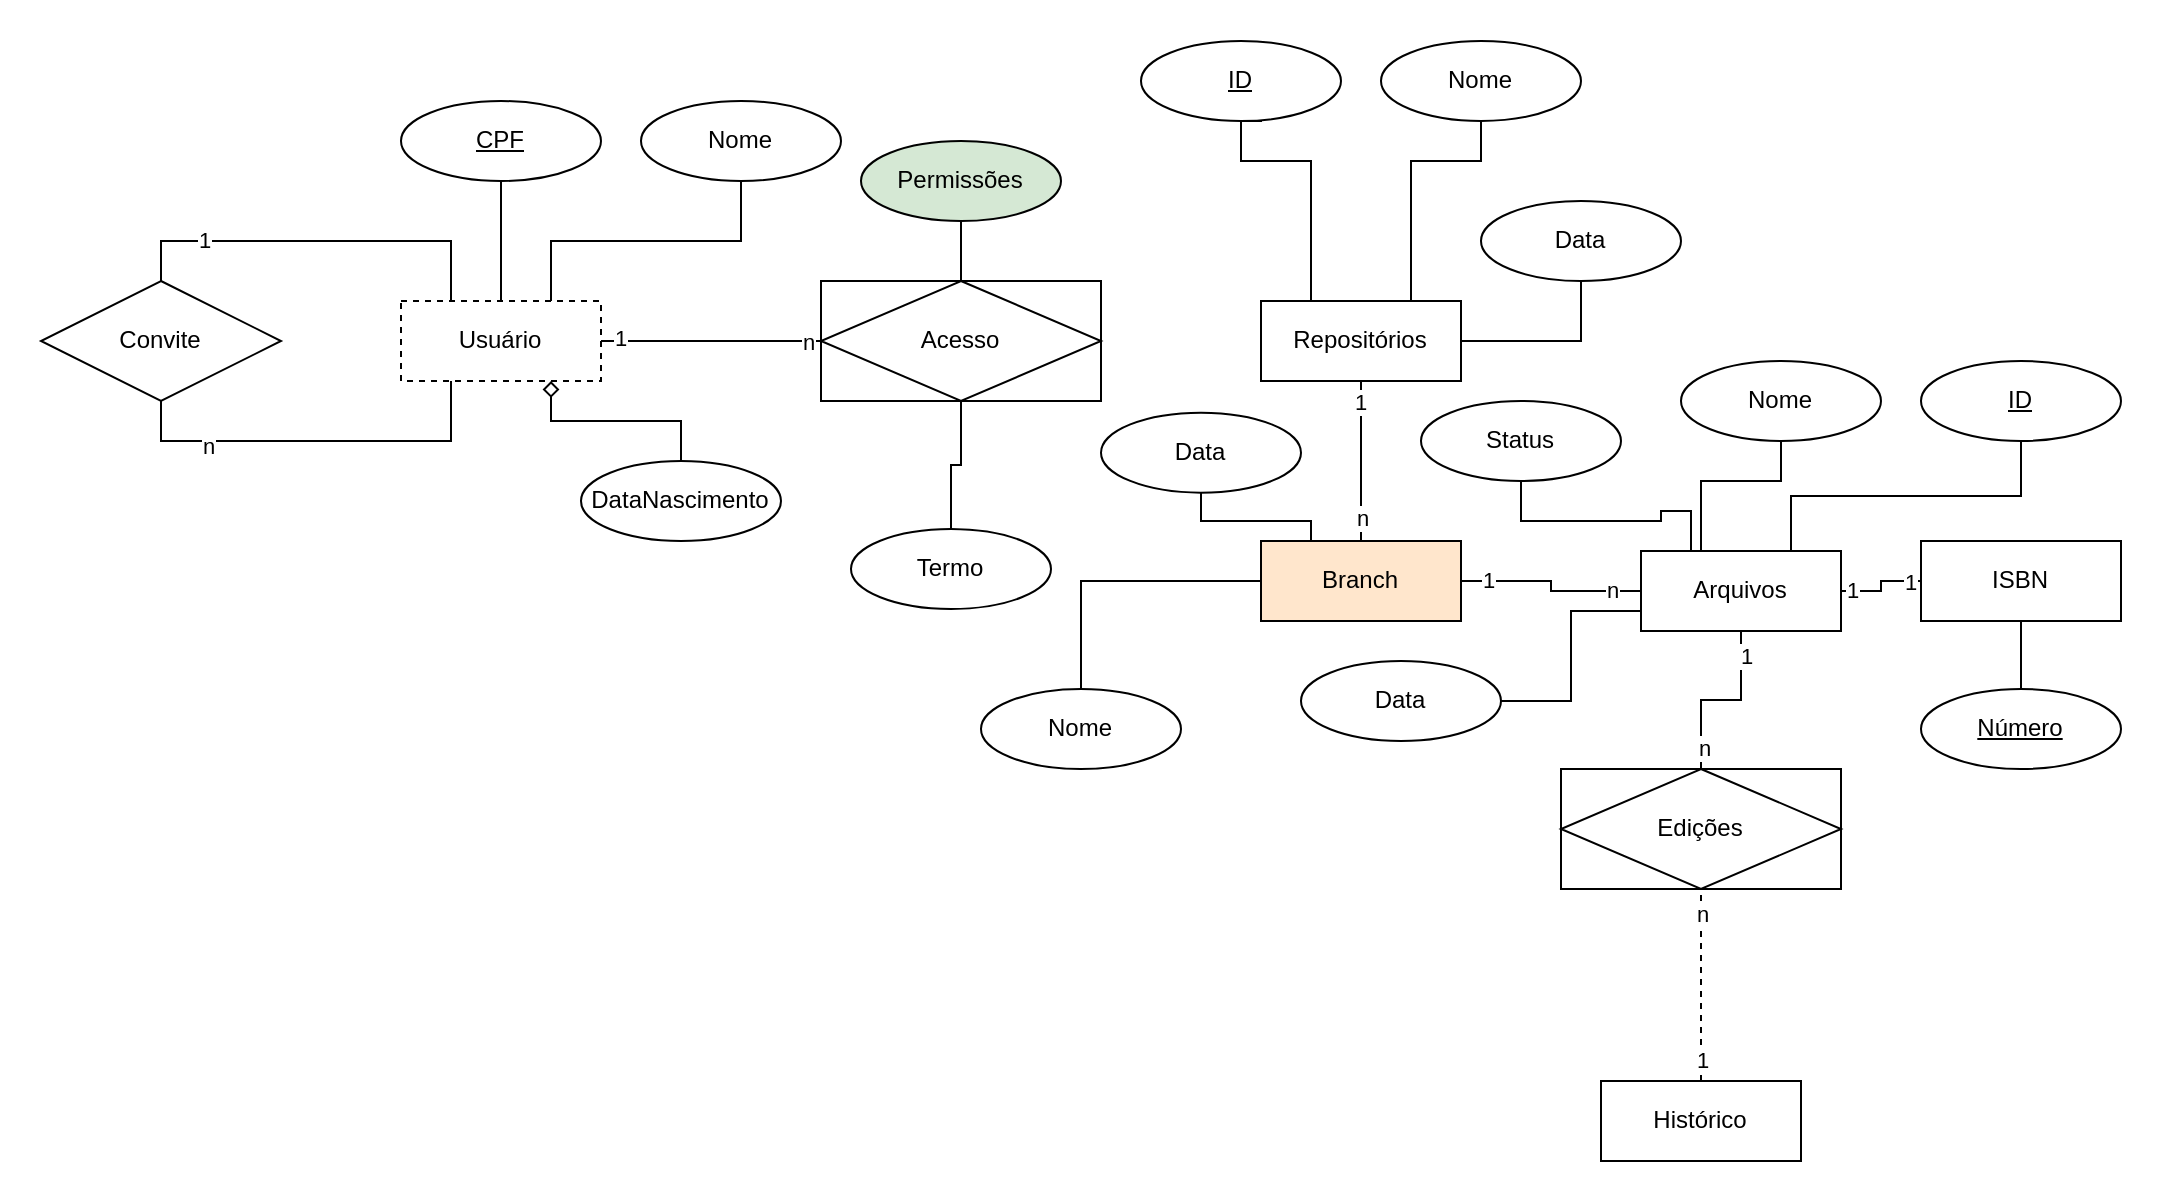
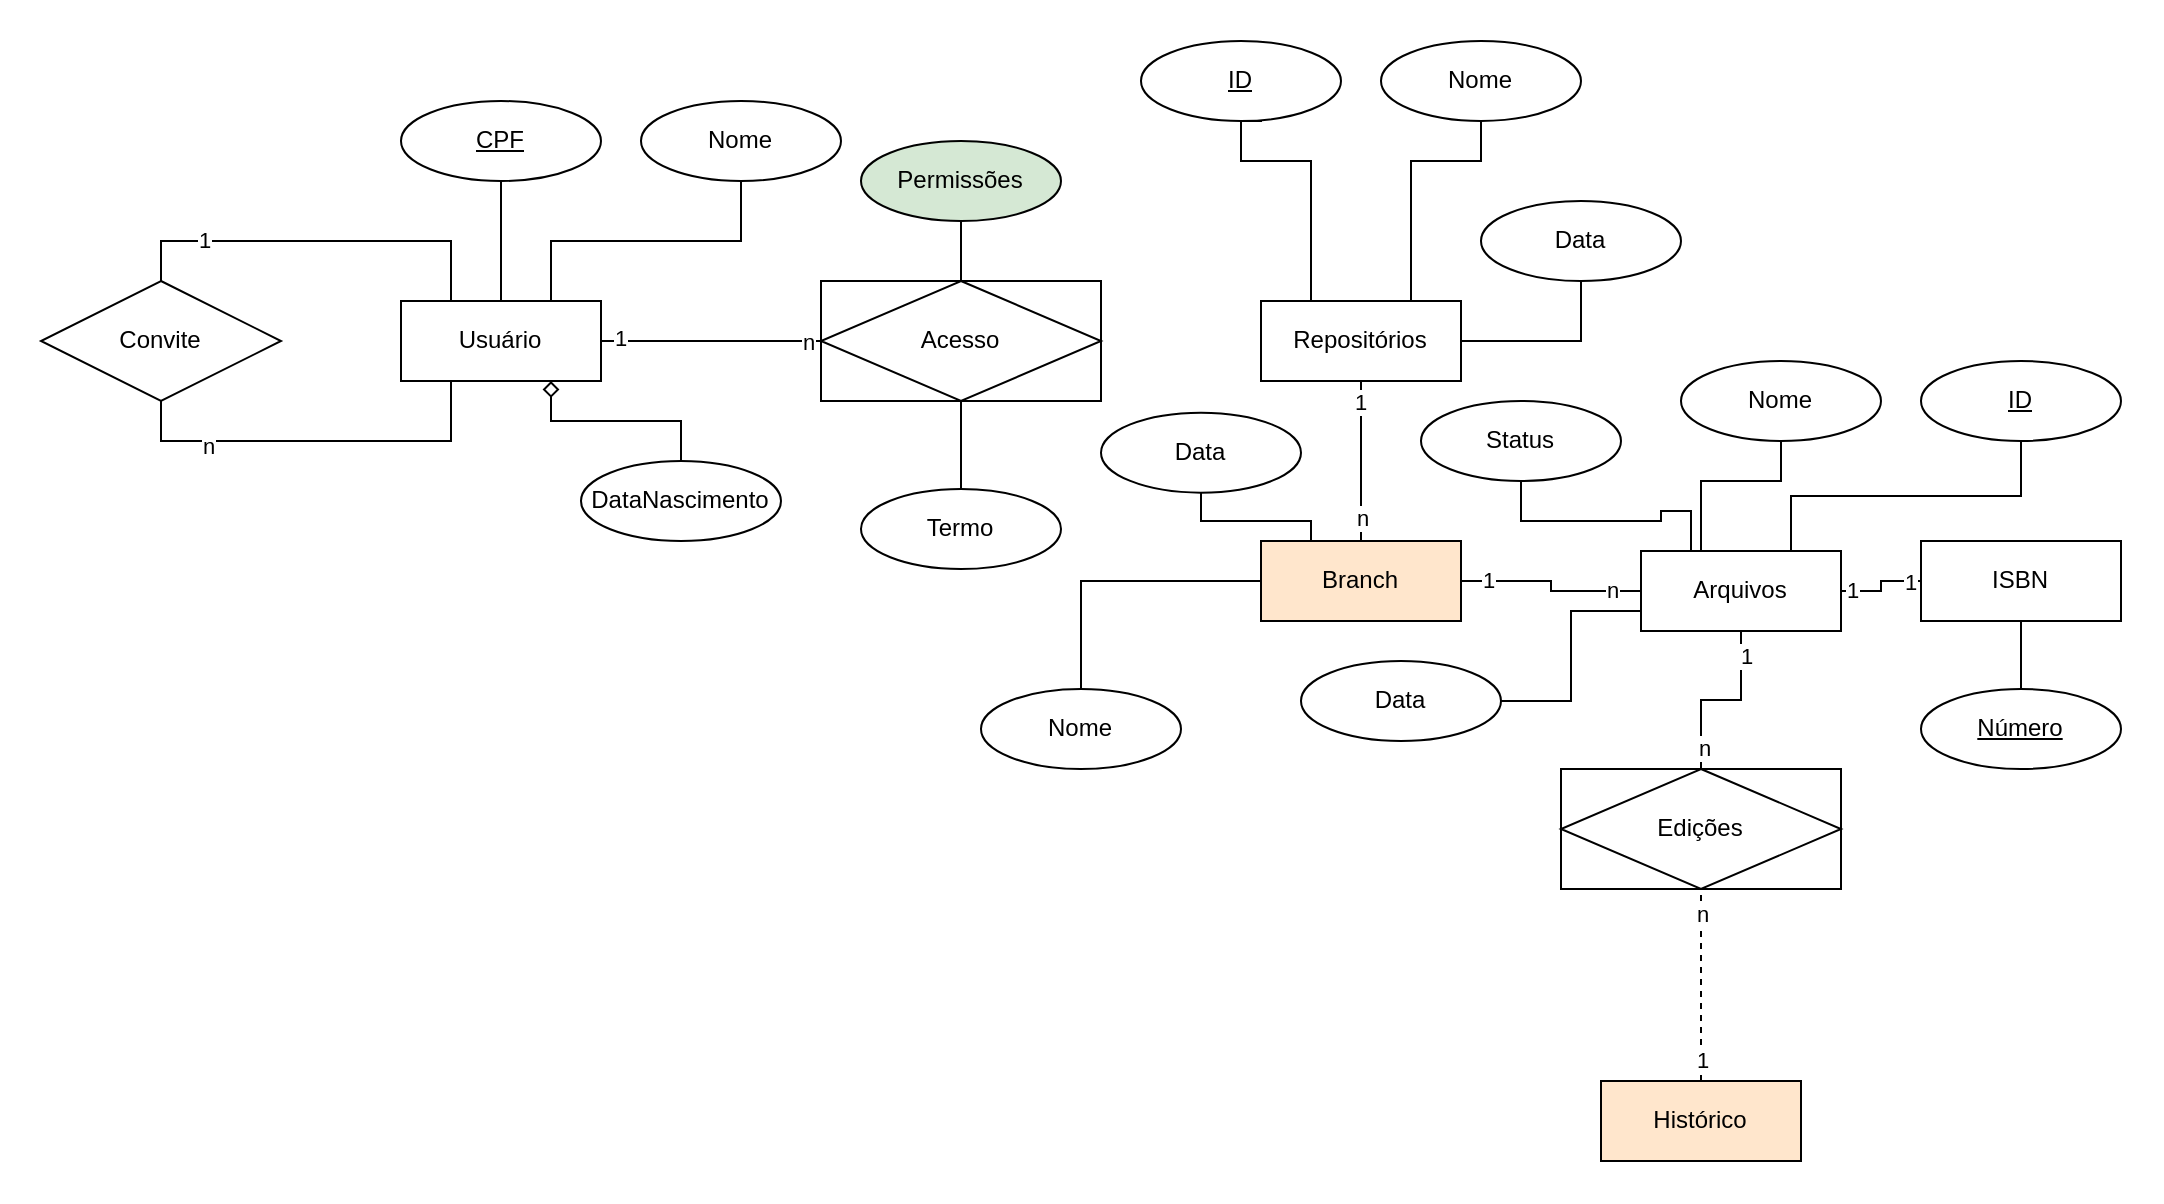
(501, 341) -> (501, 341)
(951, 569) -> (961, 529)
(1701, 1121) -> (1701, 1121)
